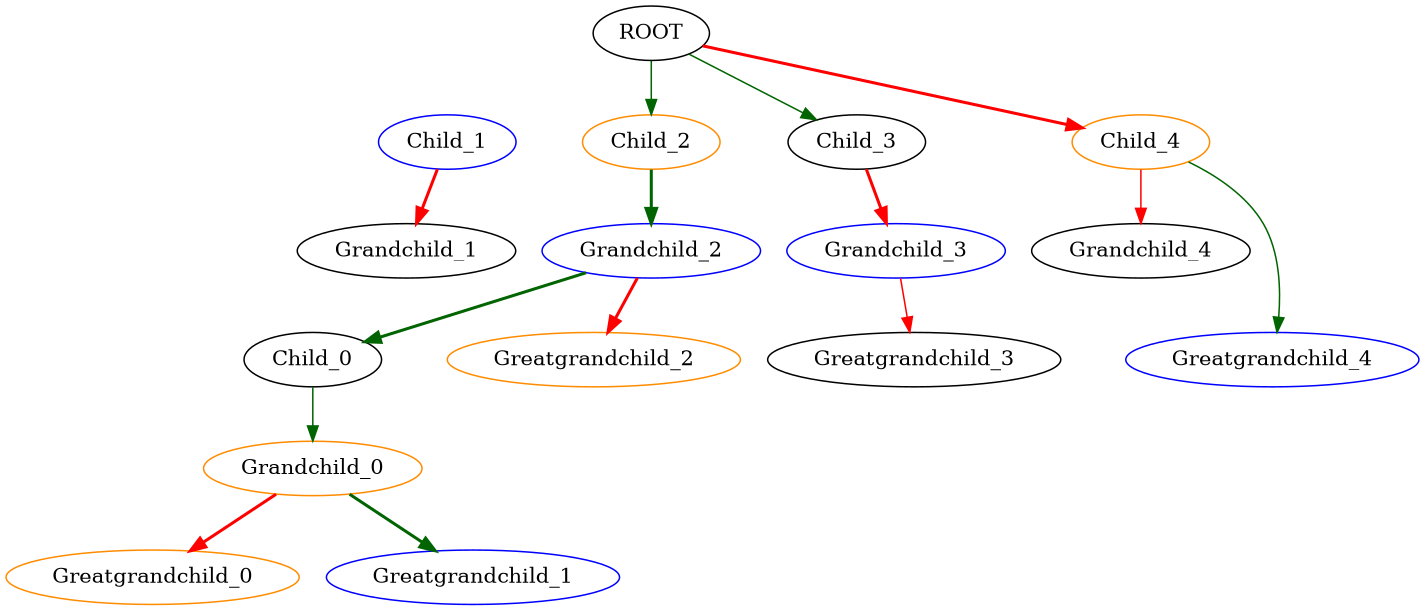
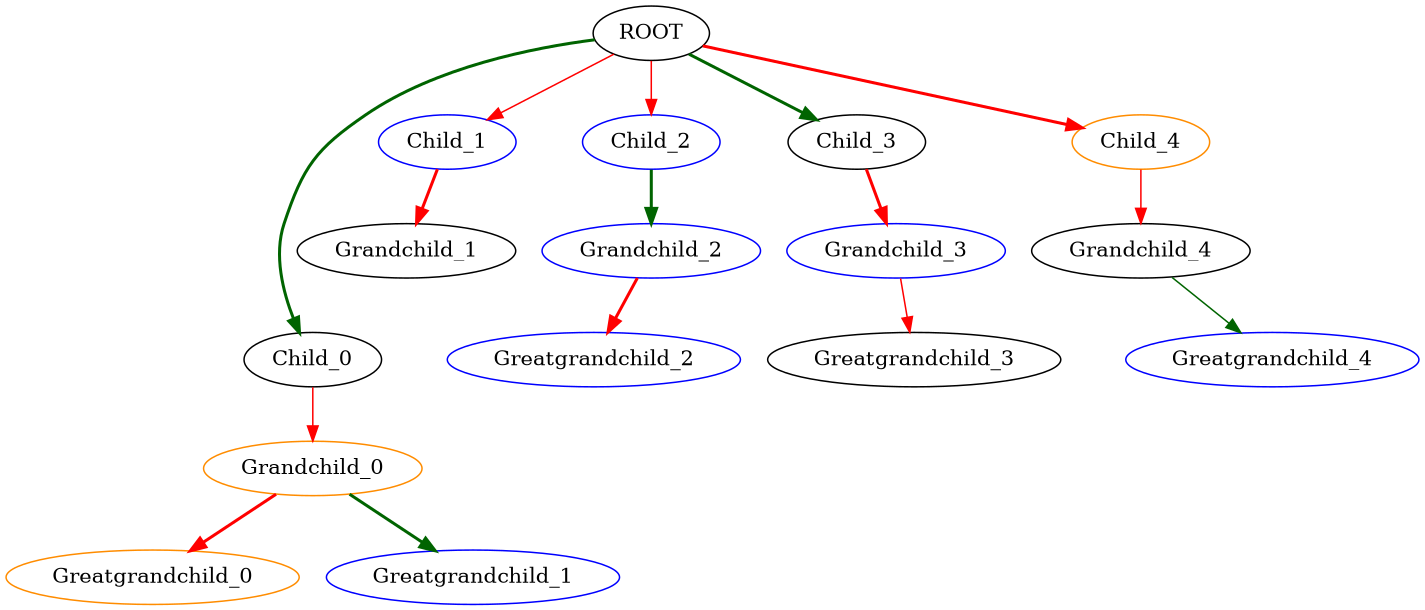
(651, 80) -> (651, 80)
none -> (557, 83)
(746, 83) -> (746, 83)
(651, 142) -> (651, 142)
(1263, 223) -> (1201, 300)
(483, 305) -> (368, 113)
(594, 360) -> (594, 360)
(313, 407) -> (313, 407)
